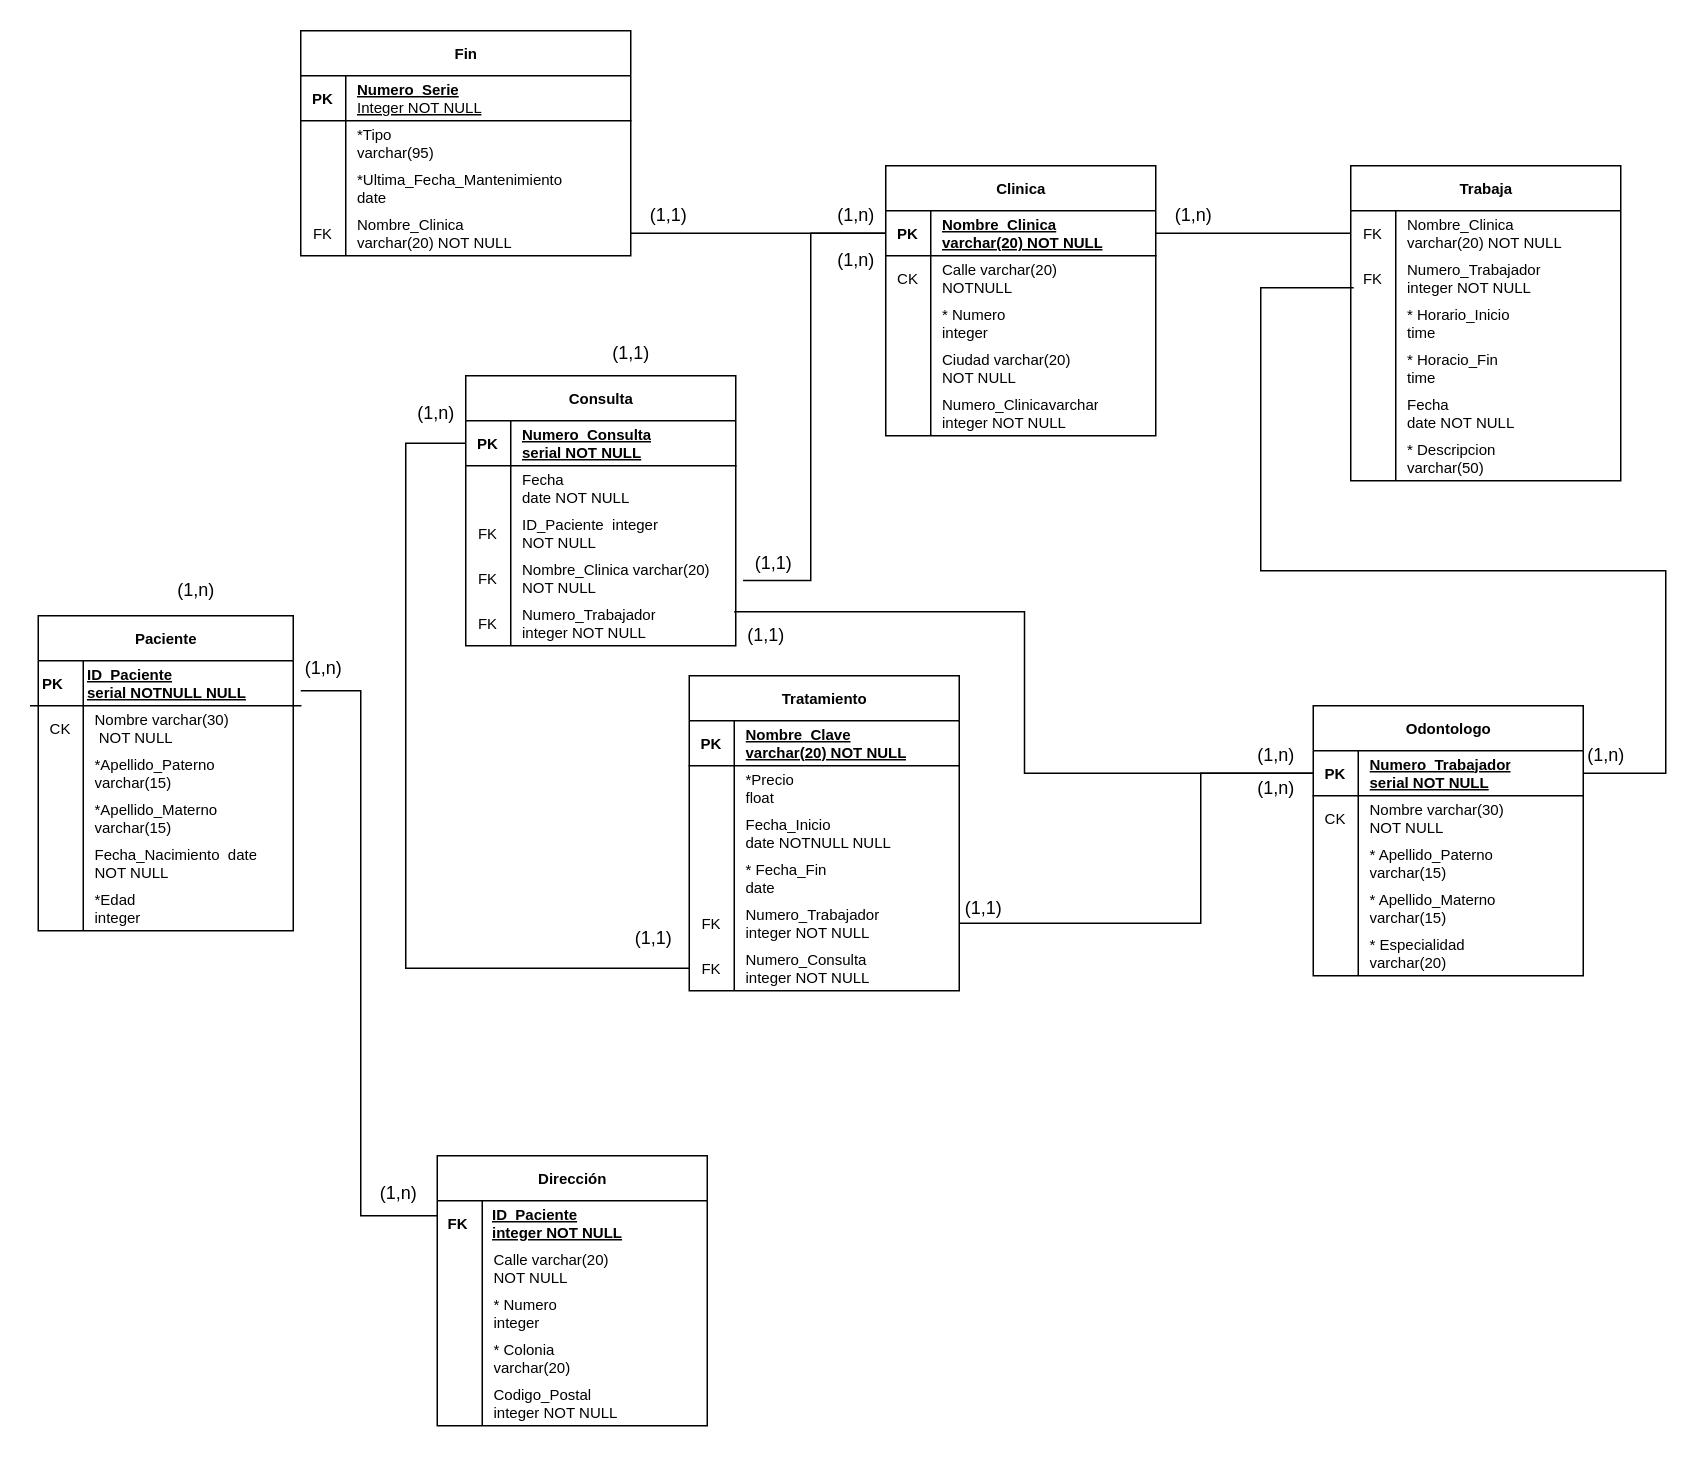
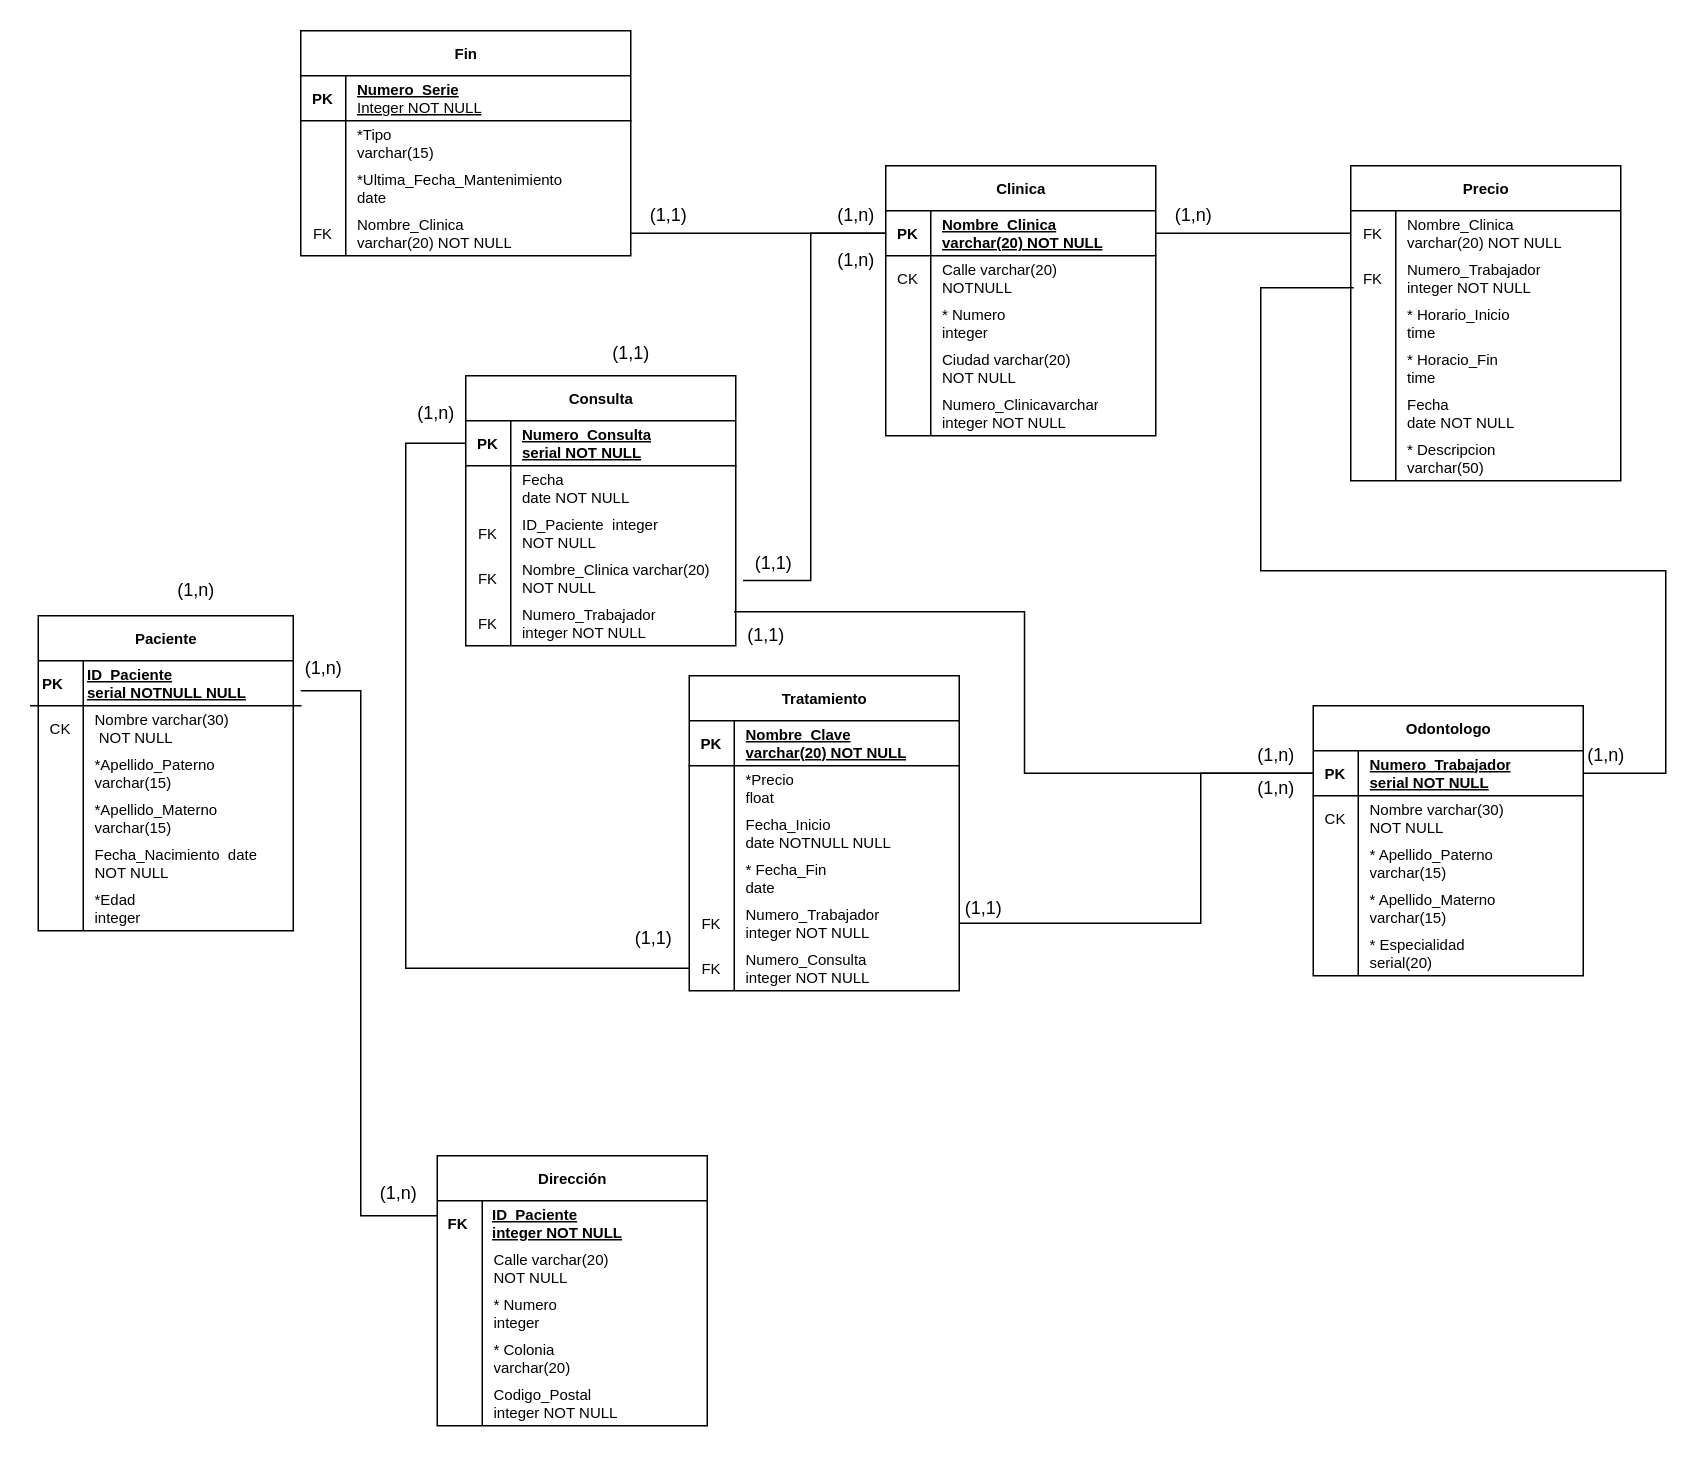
(404, 143) -> (404, 143)
(1487, 188) -> (1487, 188)
(1421, 953) -> (1421, 953)
